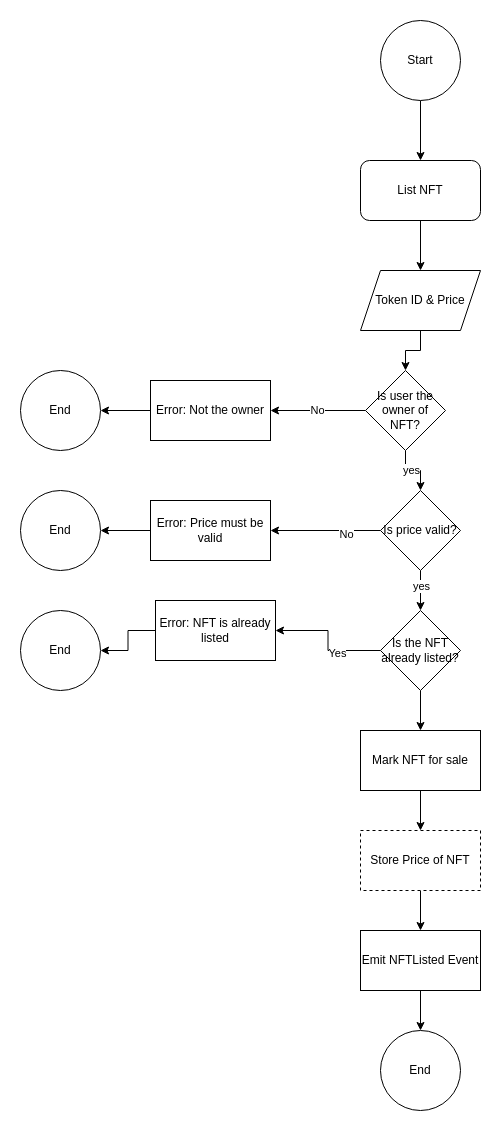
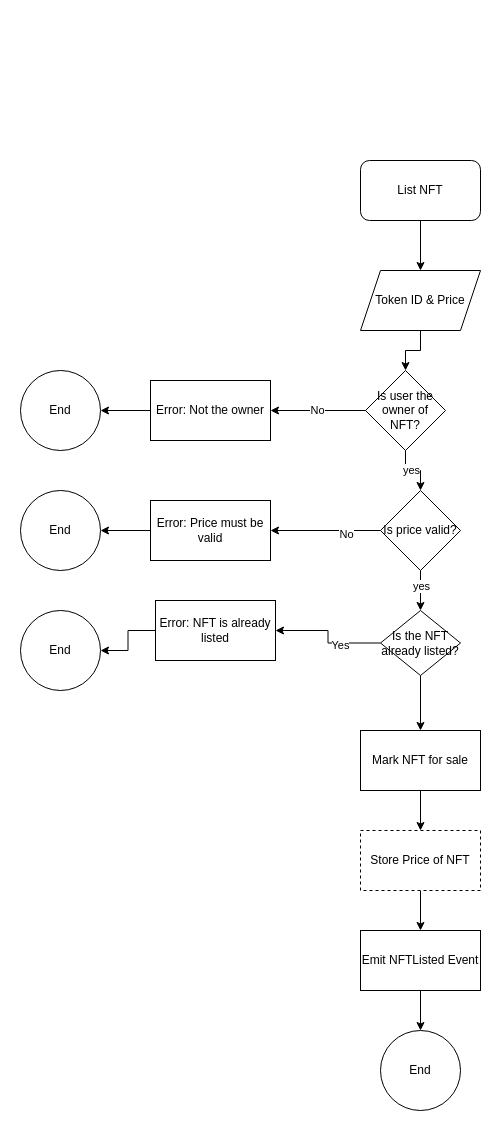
(421, 61) -> none
(421, 127) -> none
(421, 651) -> (421, 643)
